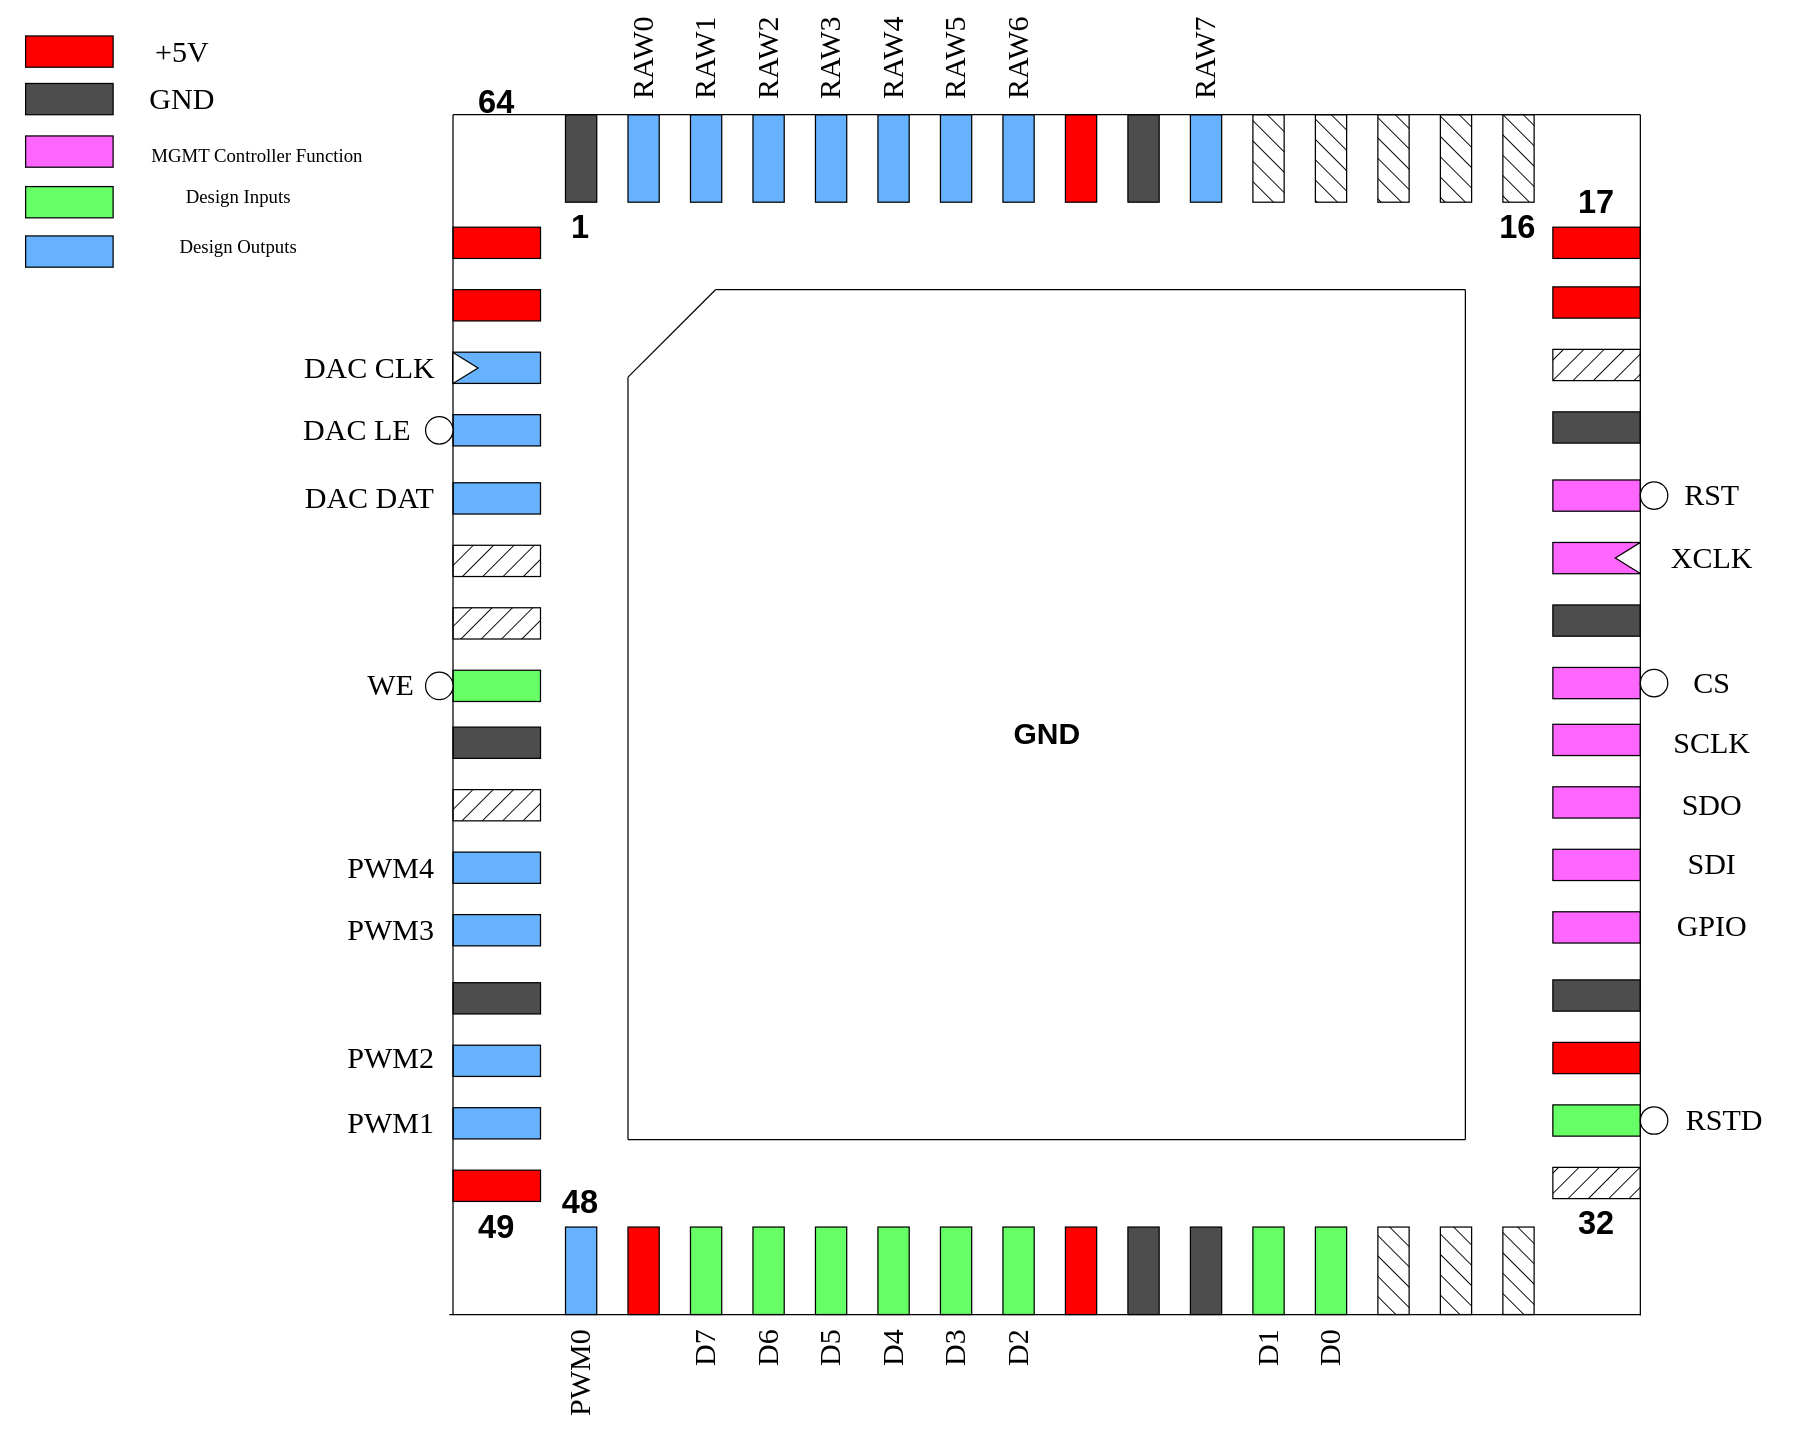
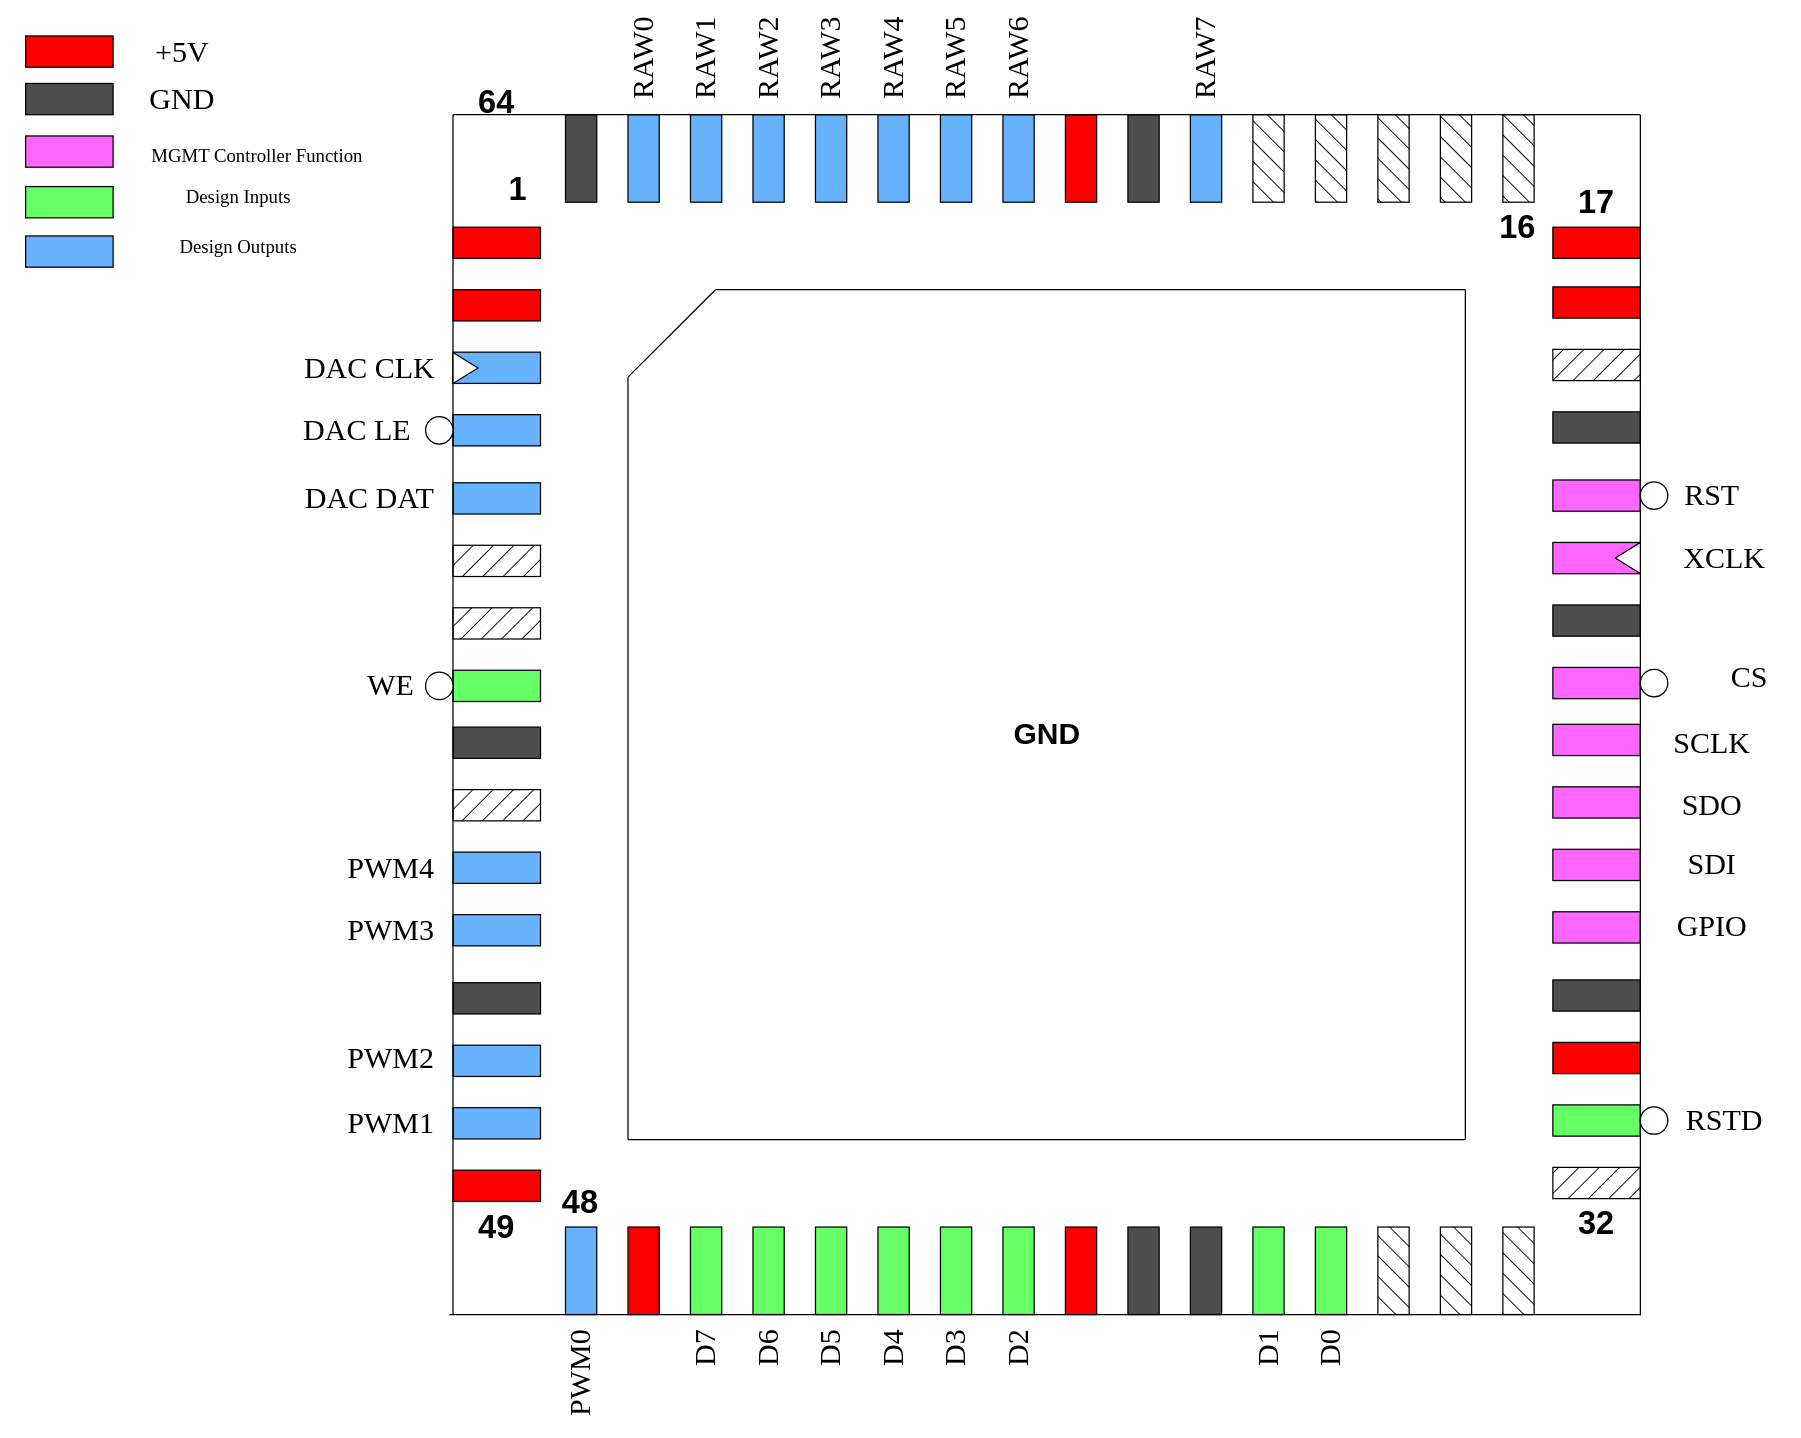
(581, 227) -> (519, 189)
(1712, 558) -> (1724, 558)
(1712, 683) -> (1749, 677)
